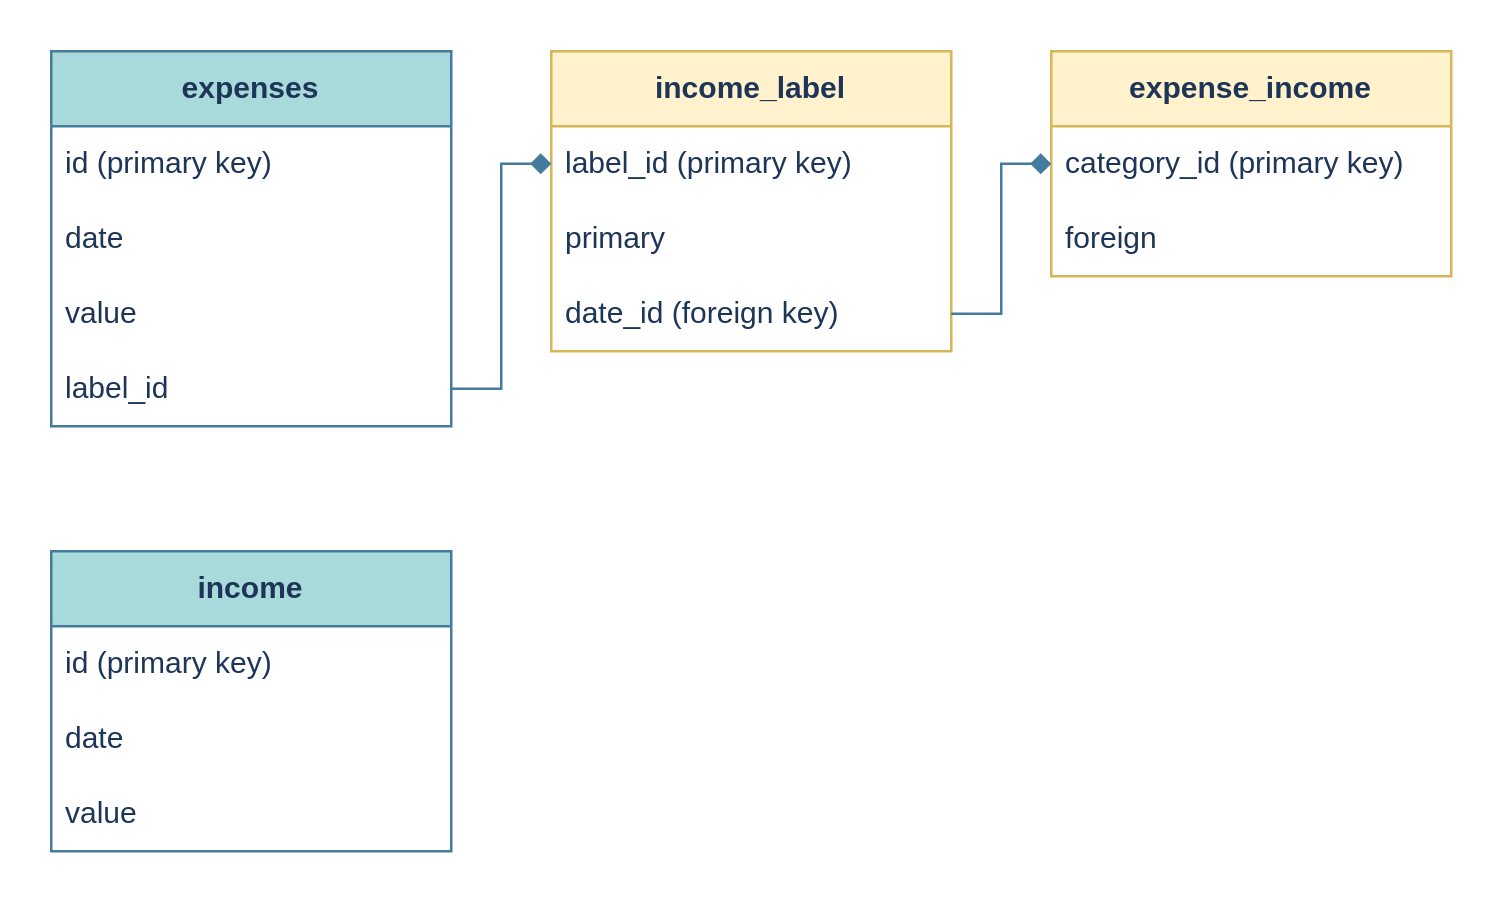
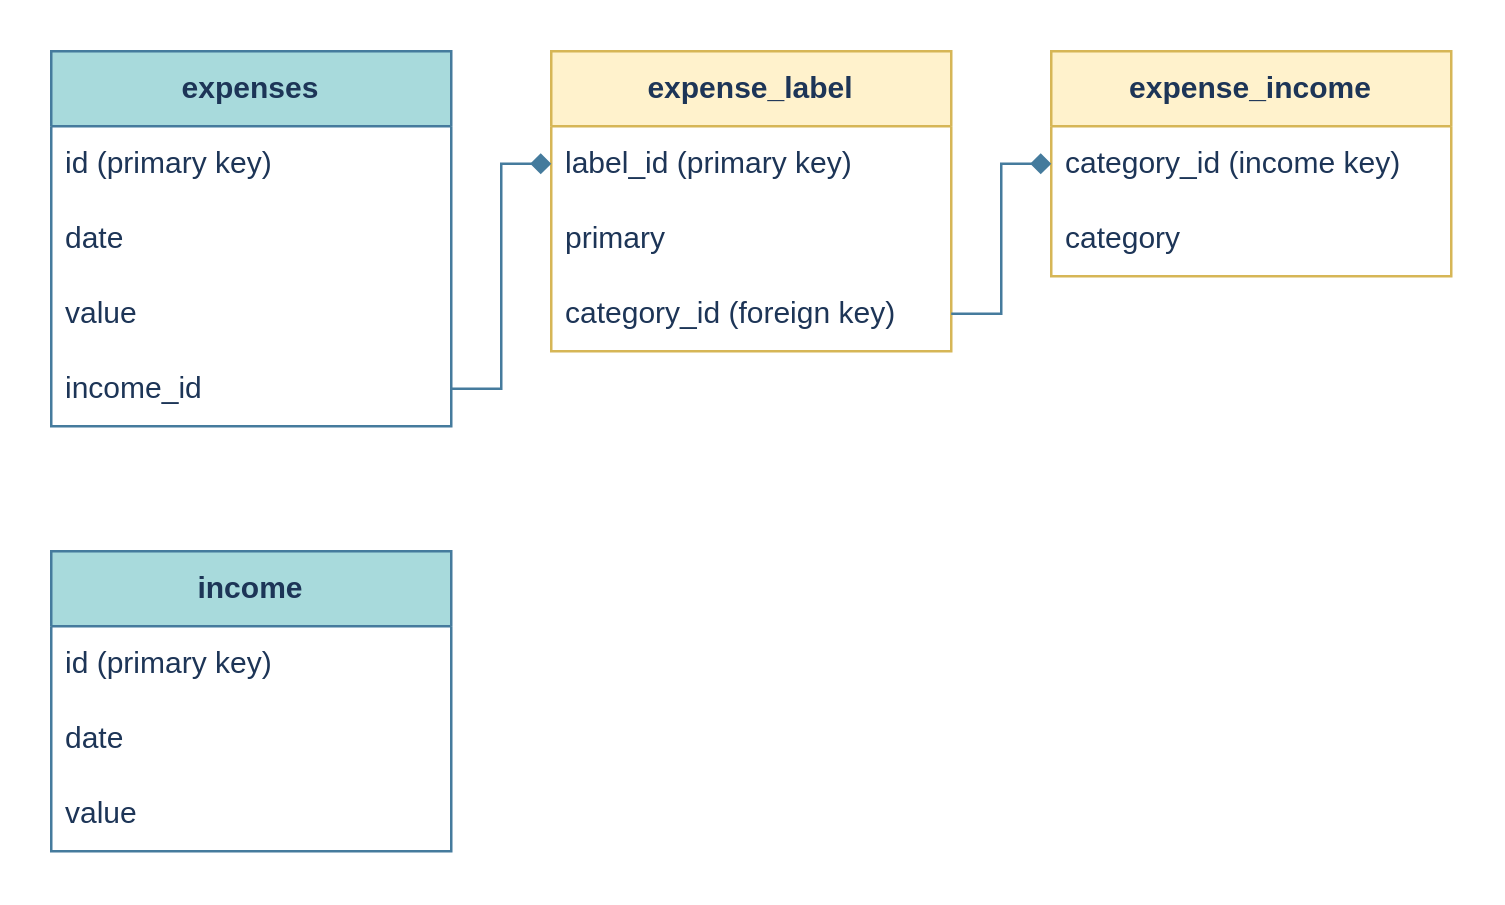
(751, 89) -> (751, 89)
(1254, 164) -> (1252, 164)
(1121, 239) -> (1133, 239)
(727, 314) -> (754, 314)
(122, 389) -> (134, 389)
